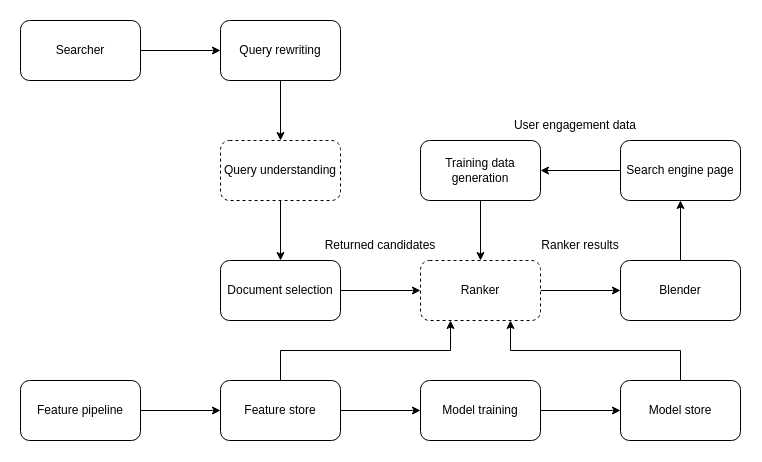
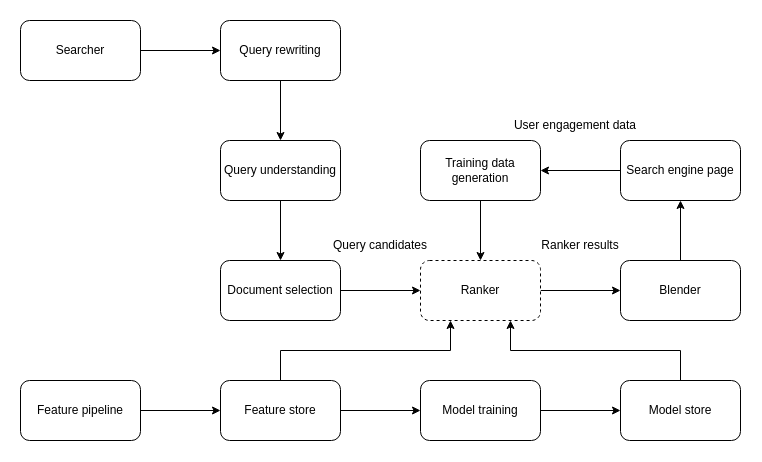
(281, 171) -> (281, 171)
(381, 246) -> (381, 246)
